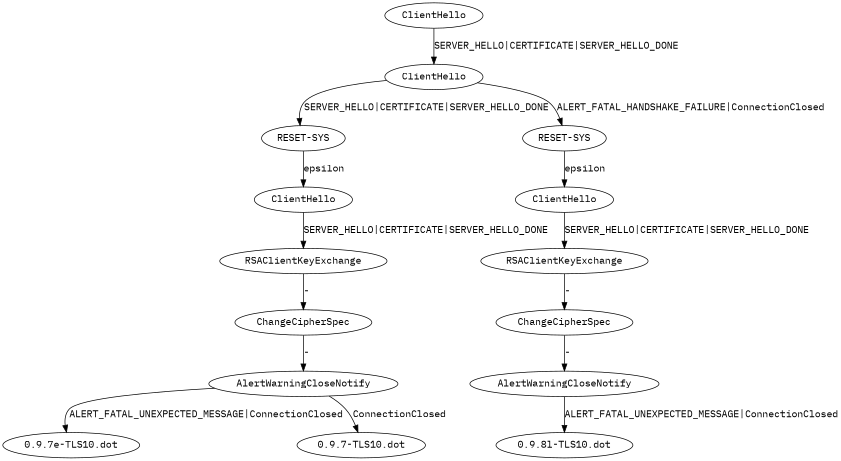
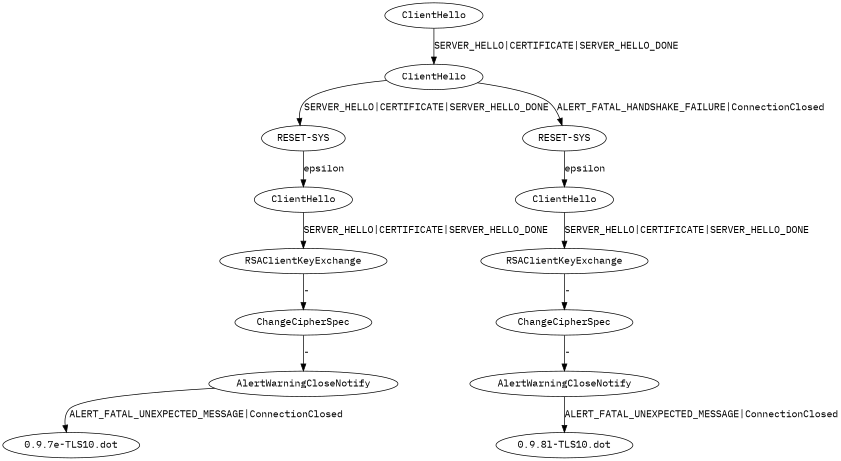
(361, 445) -> none
